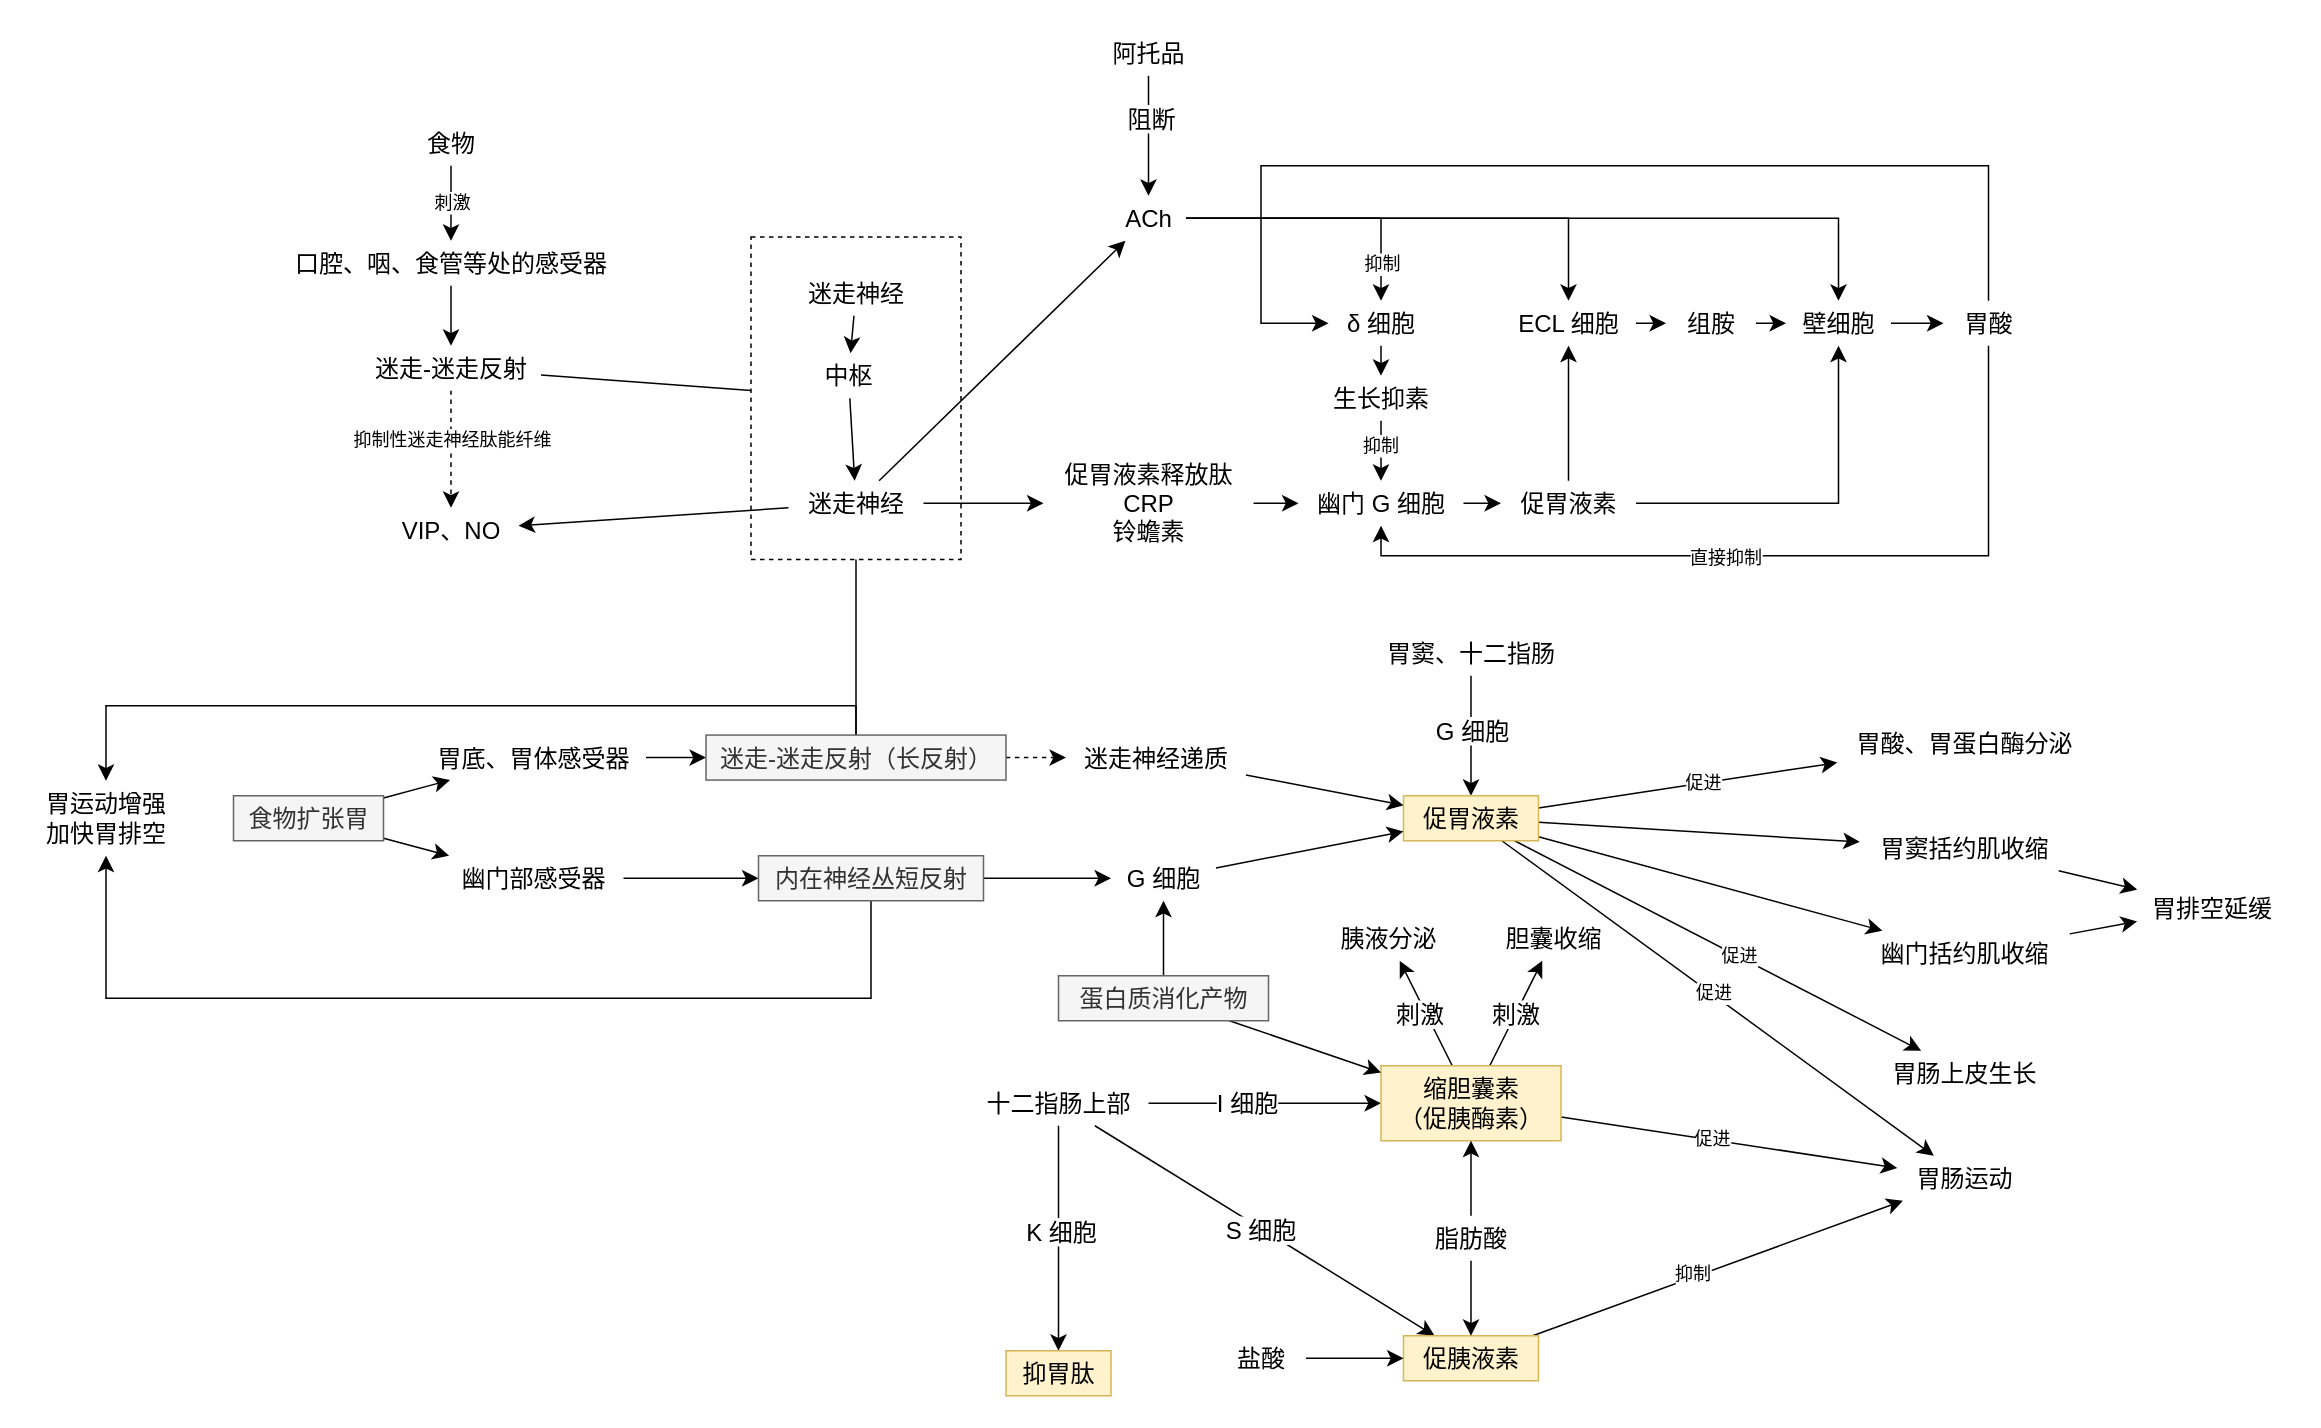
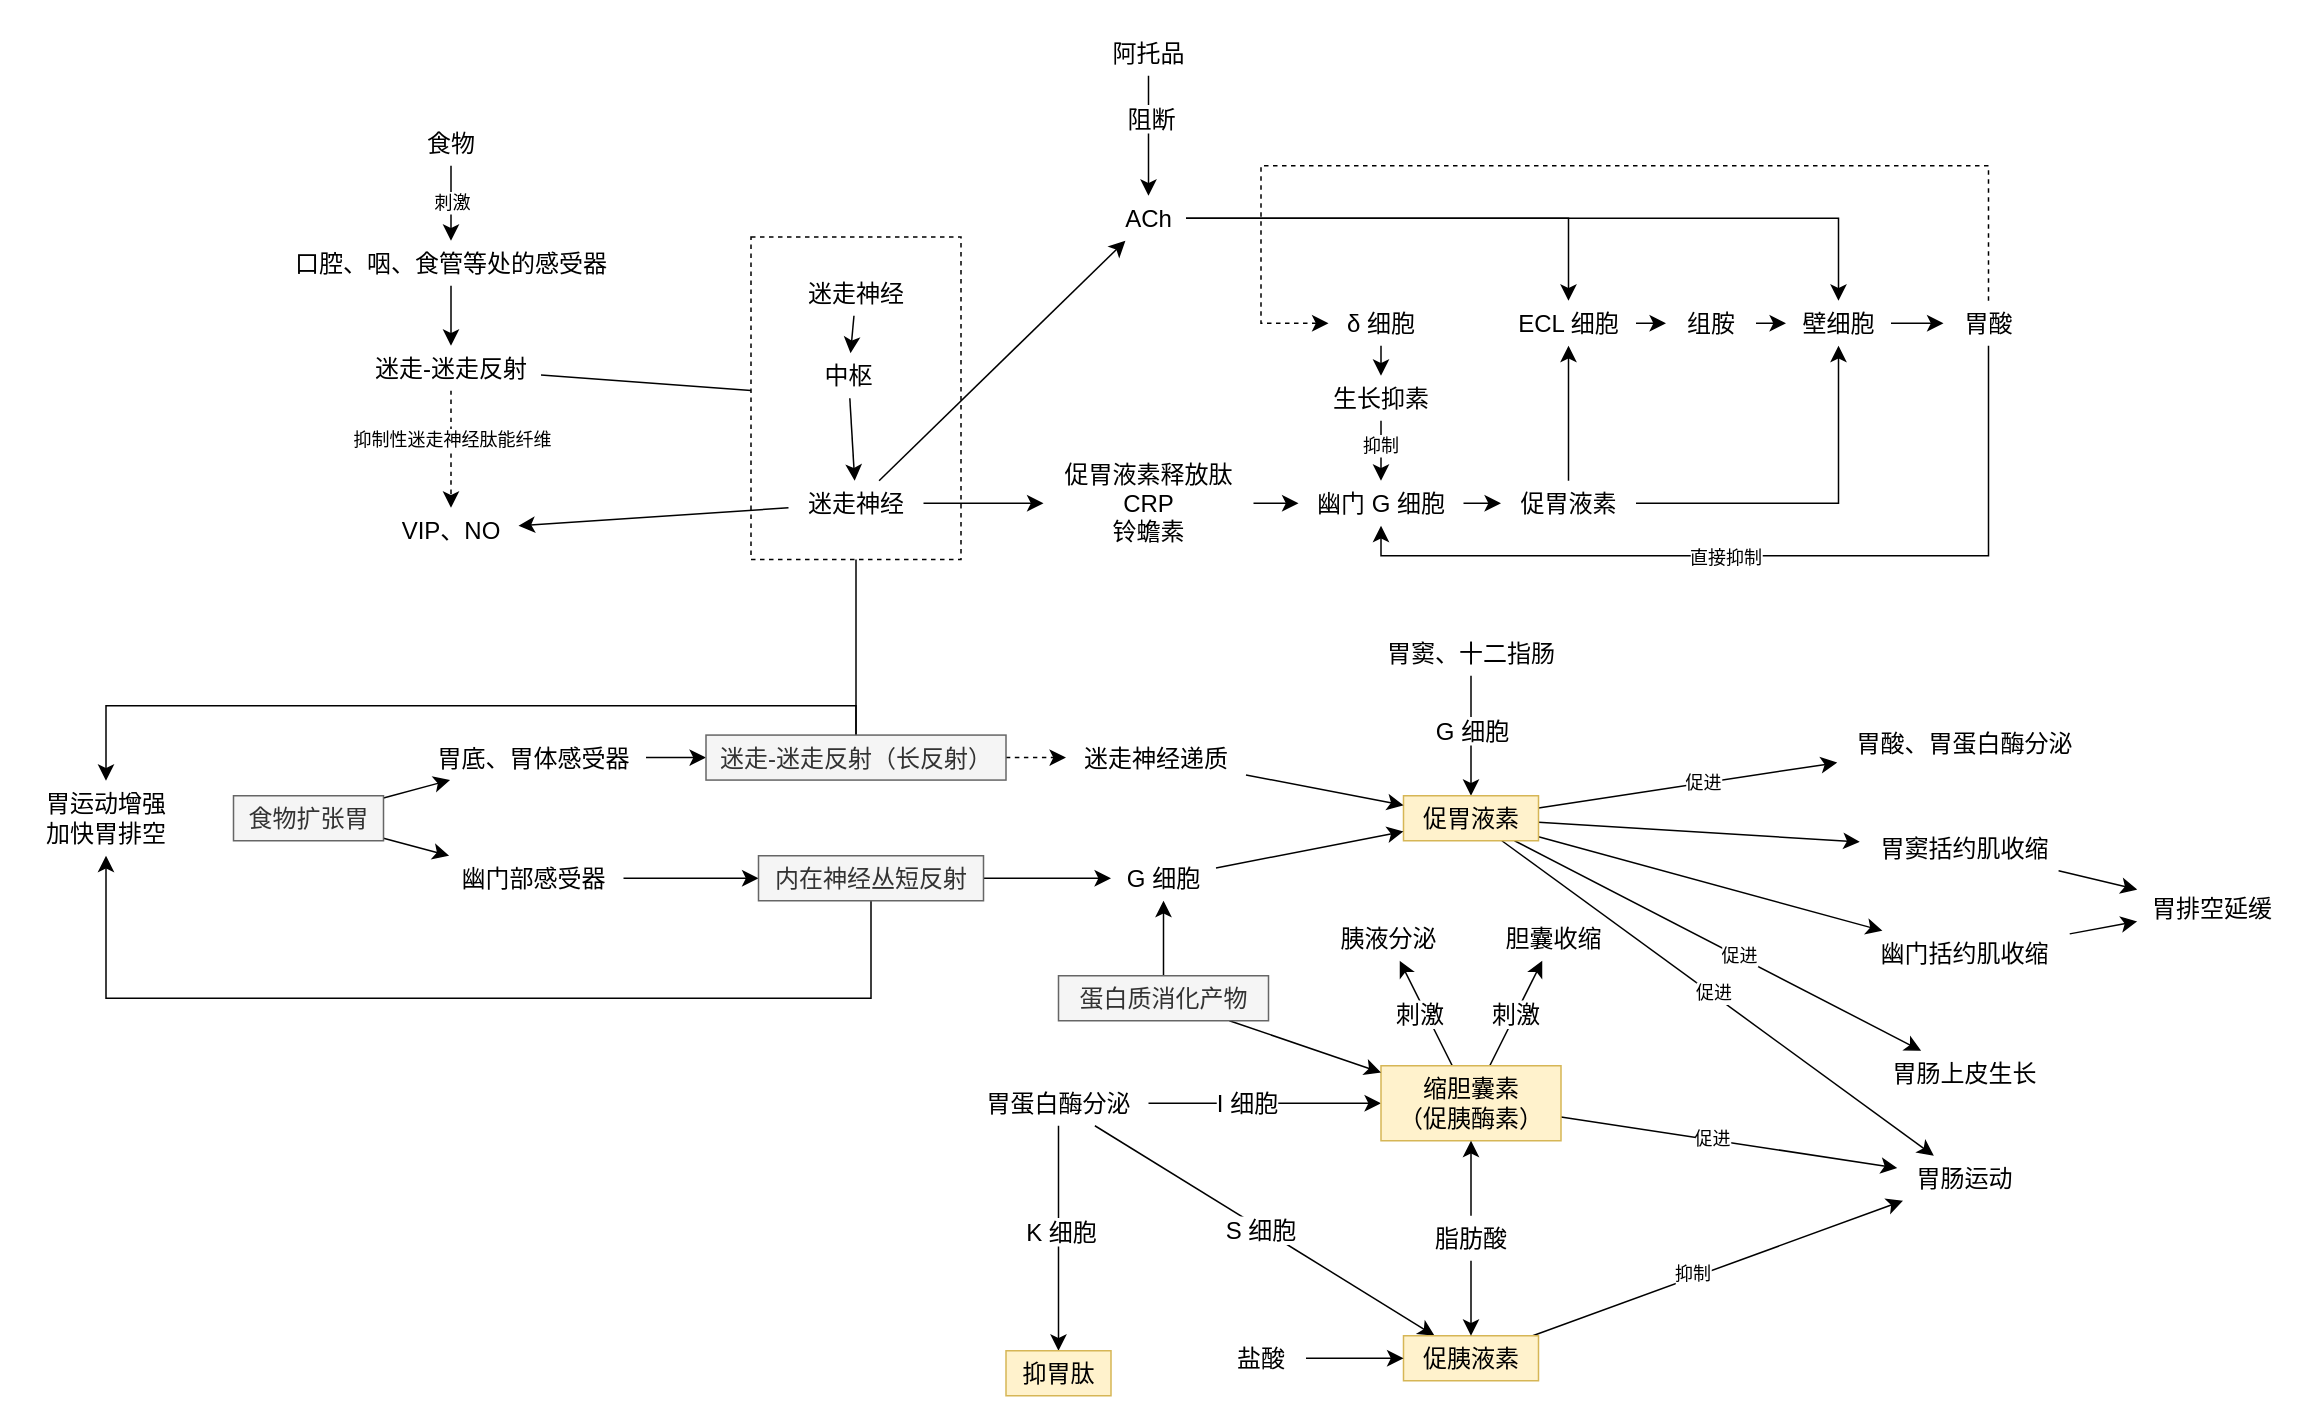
(1667, 166) -> (1667, 166)
(1381, 255) -> none
(1059, 1103) -> (1059, 1103)
